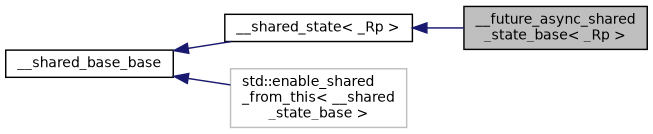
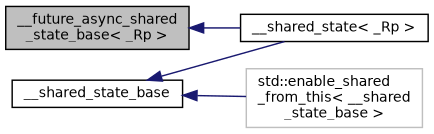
(445, 28) -> (222, 28)
(89, 64) -> (97, 94)
